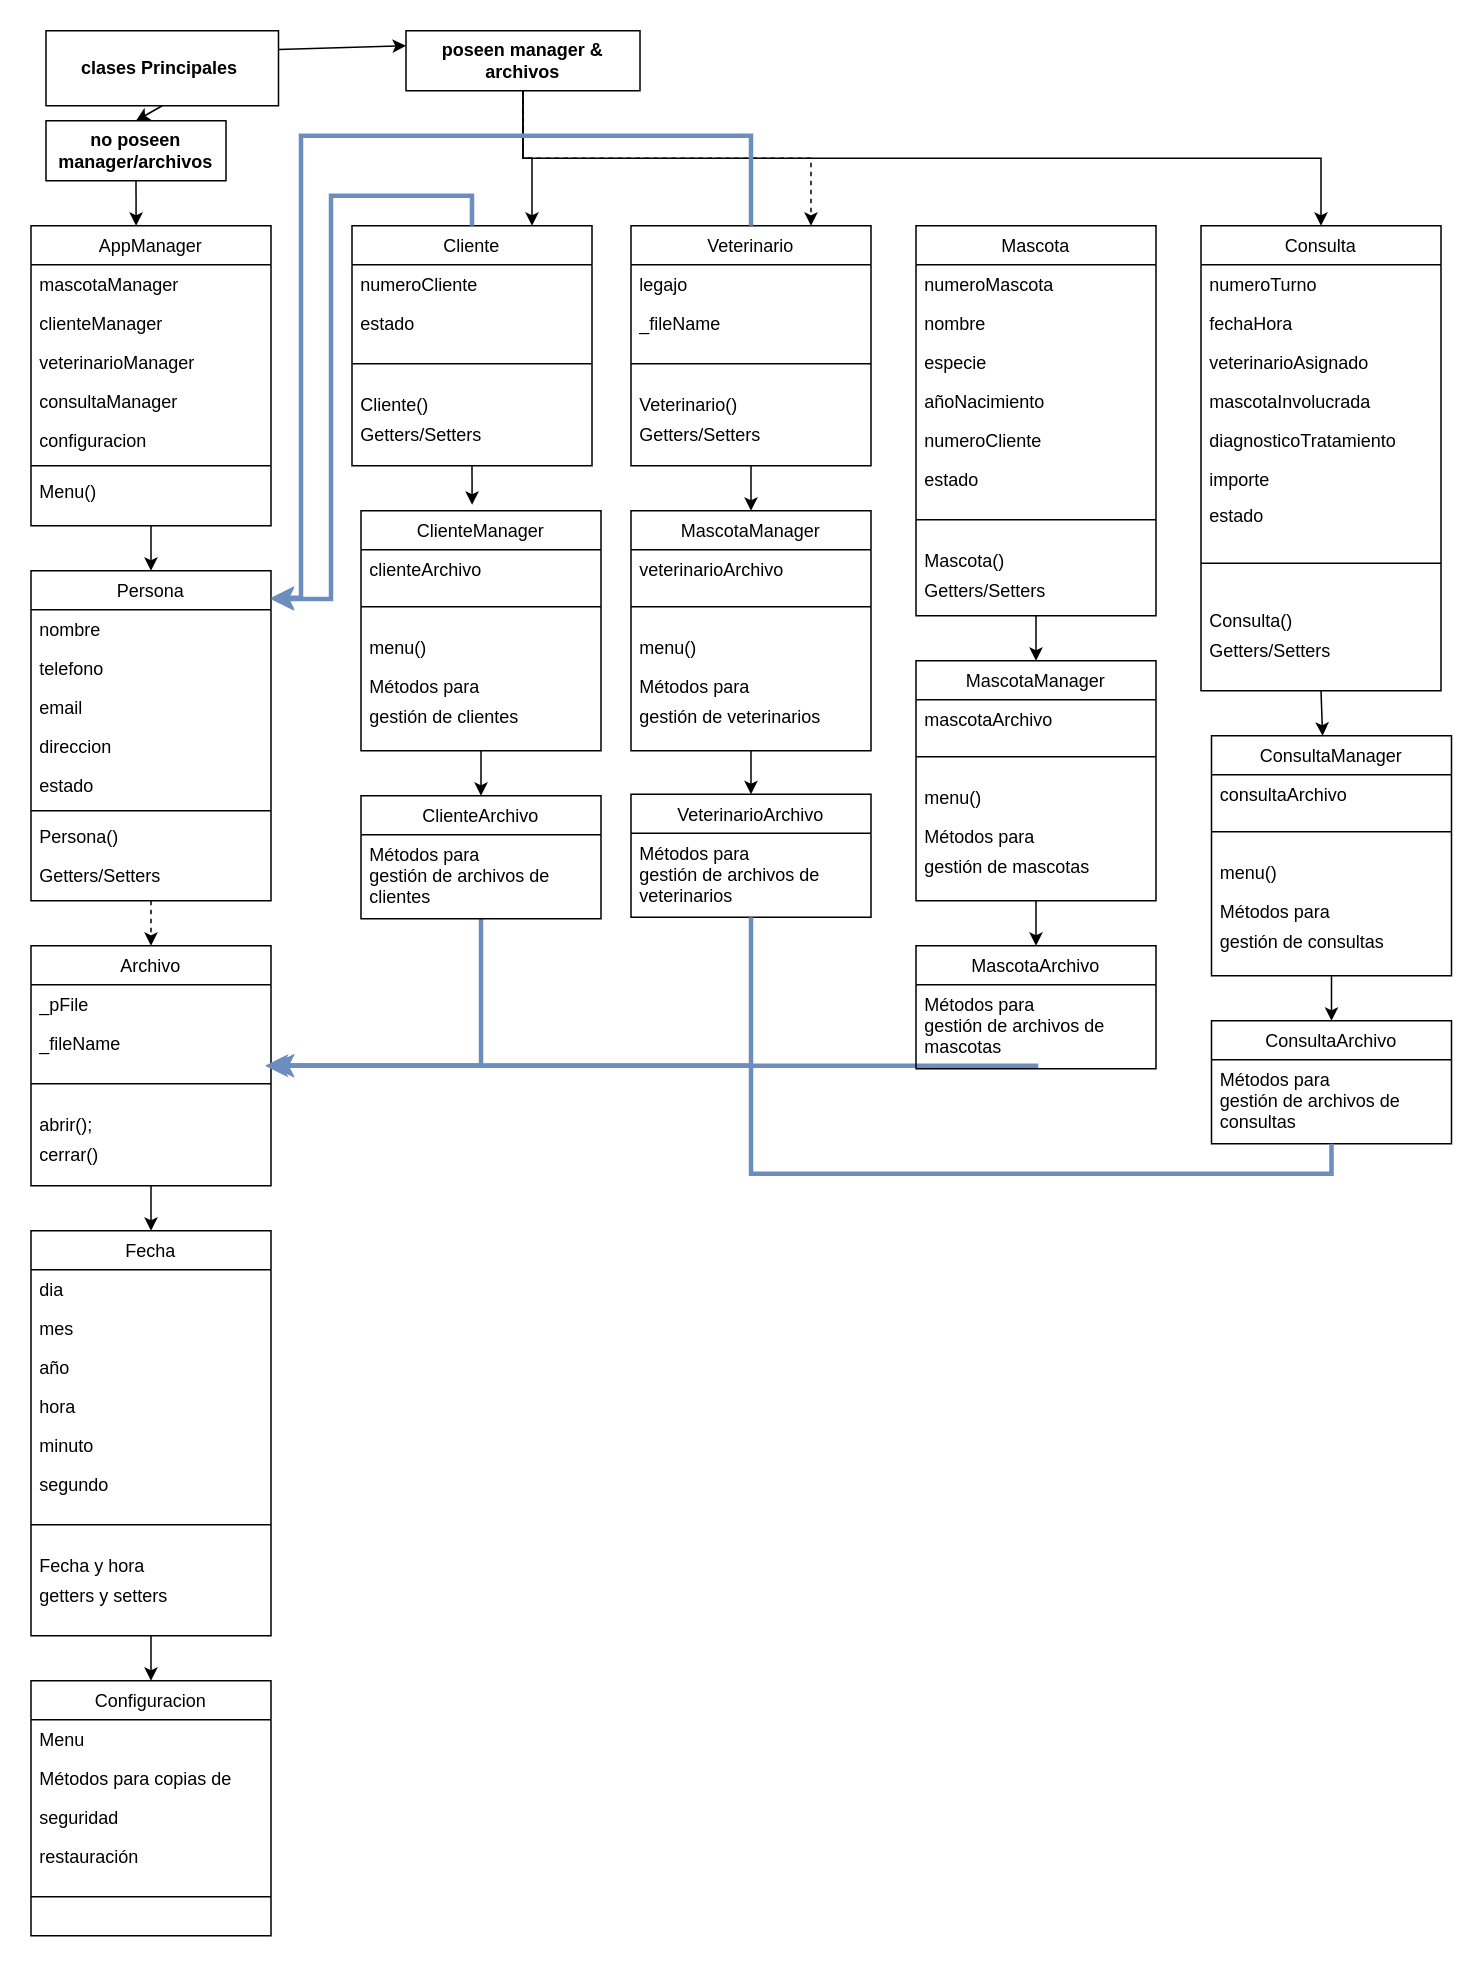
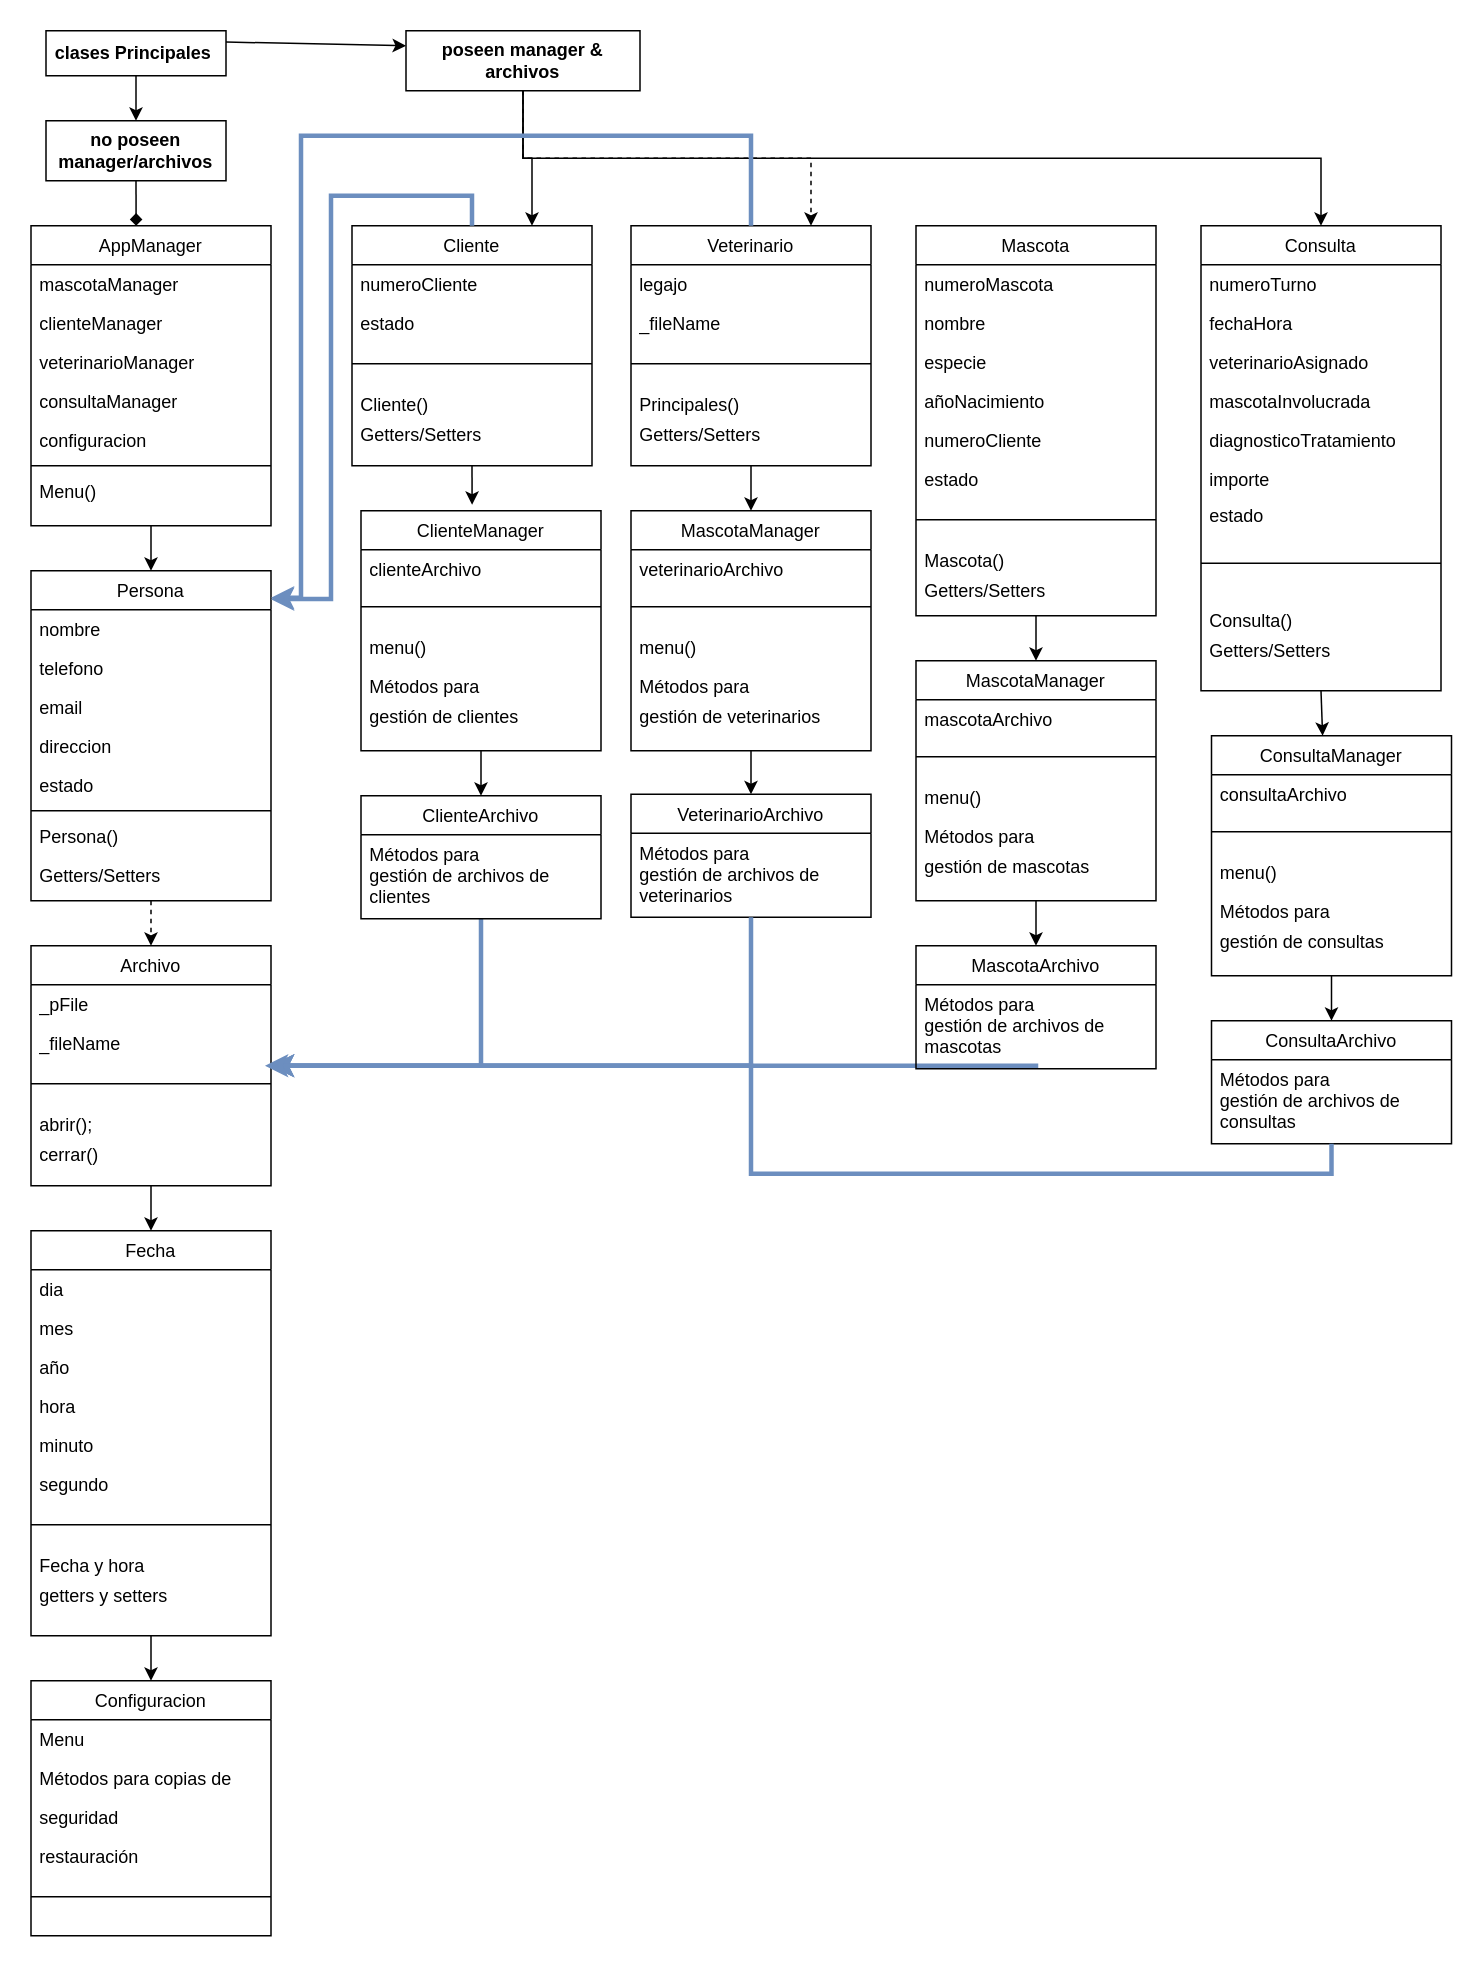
(162, 68) -> (136, 53)
(136, 214) -> (136, 213)
(700, 405) -> (698, 405)
